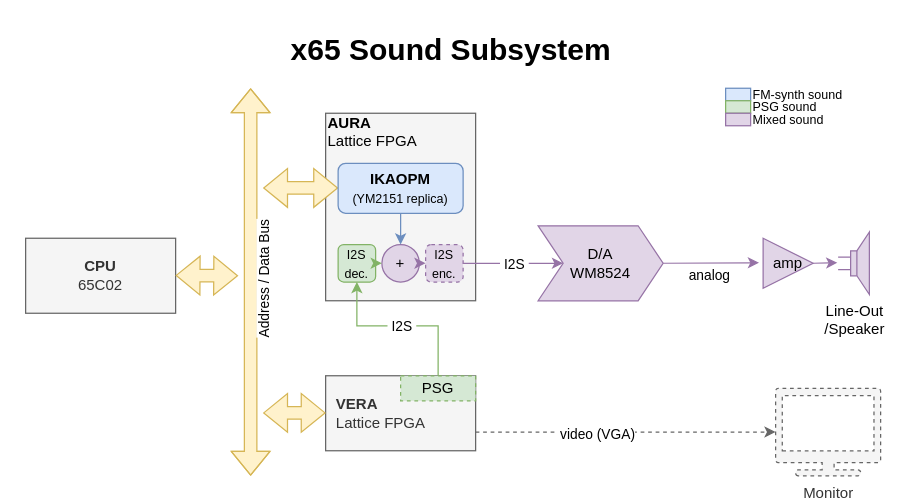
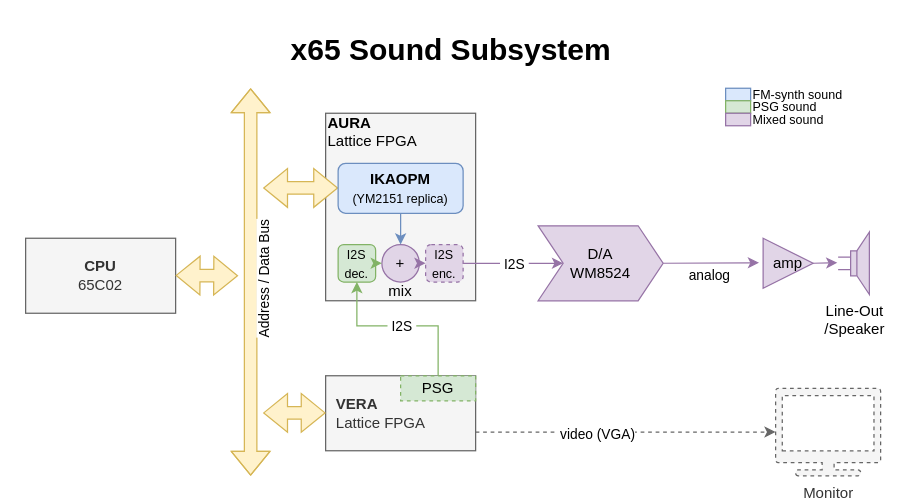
none -> (401, 291)
